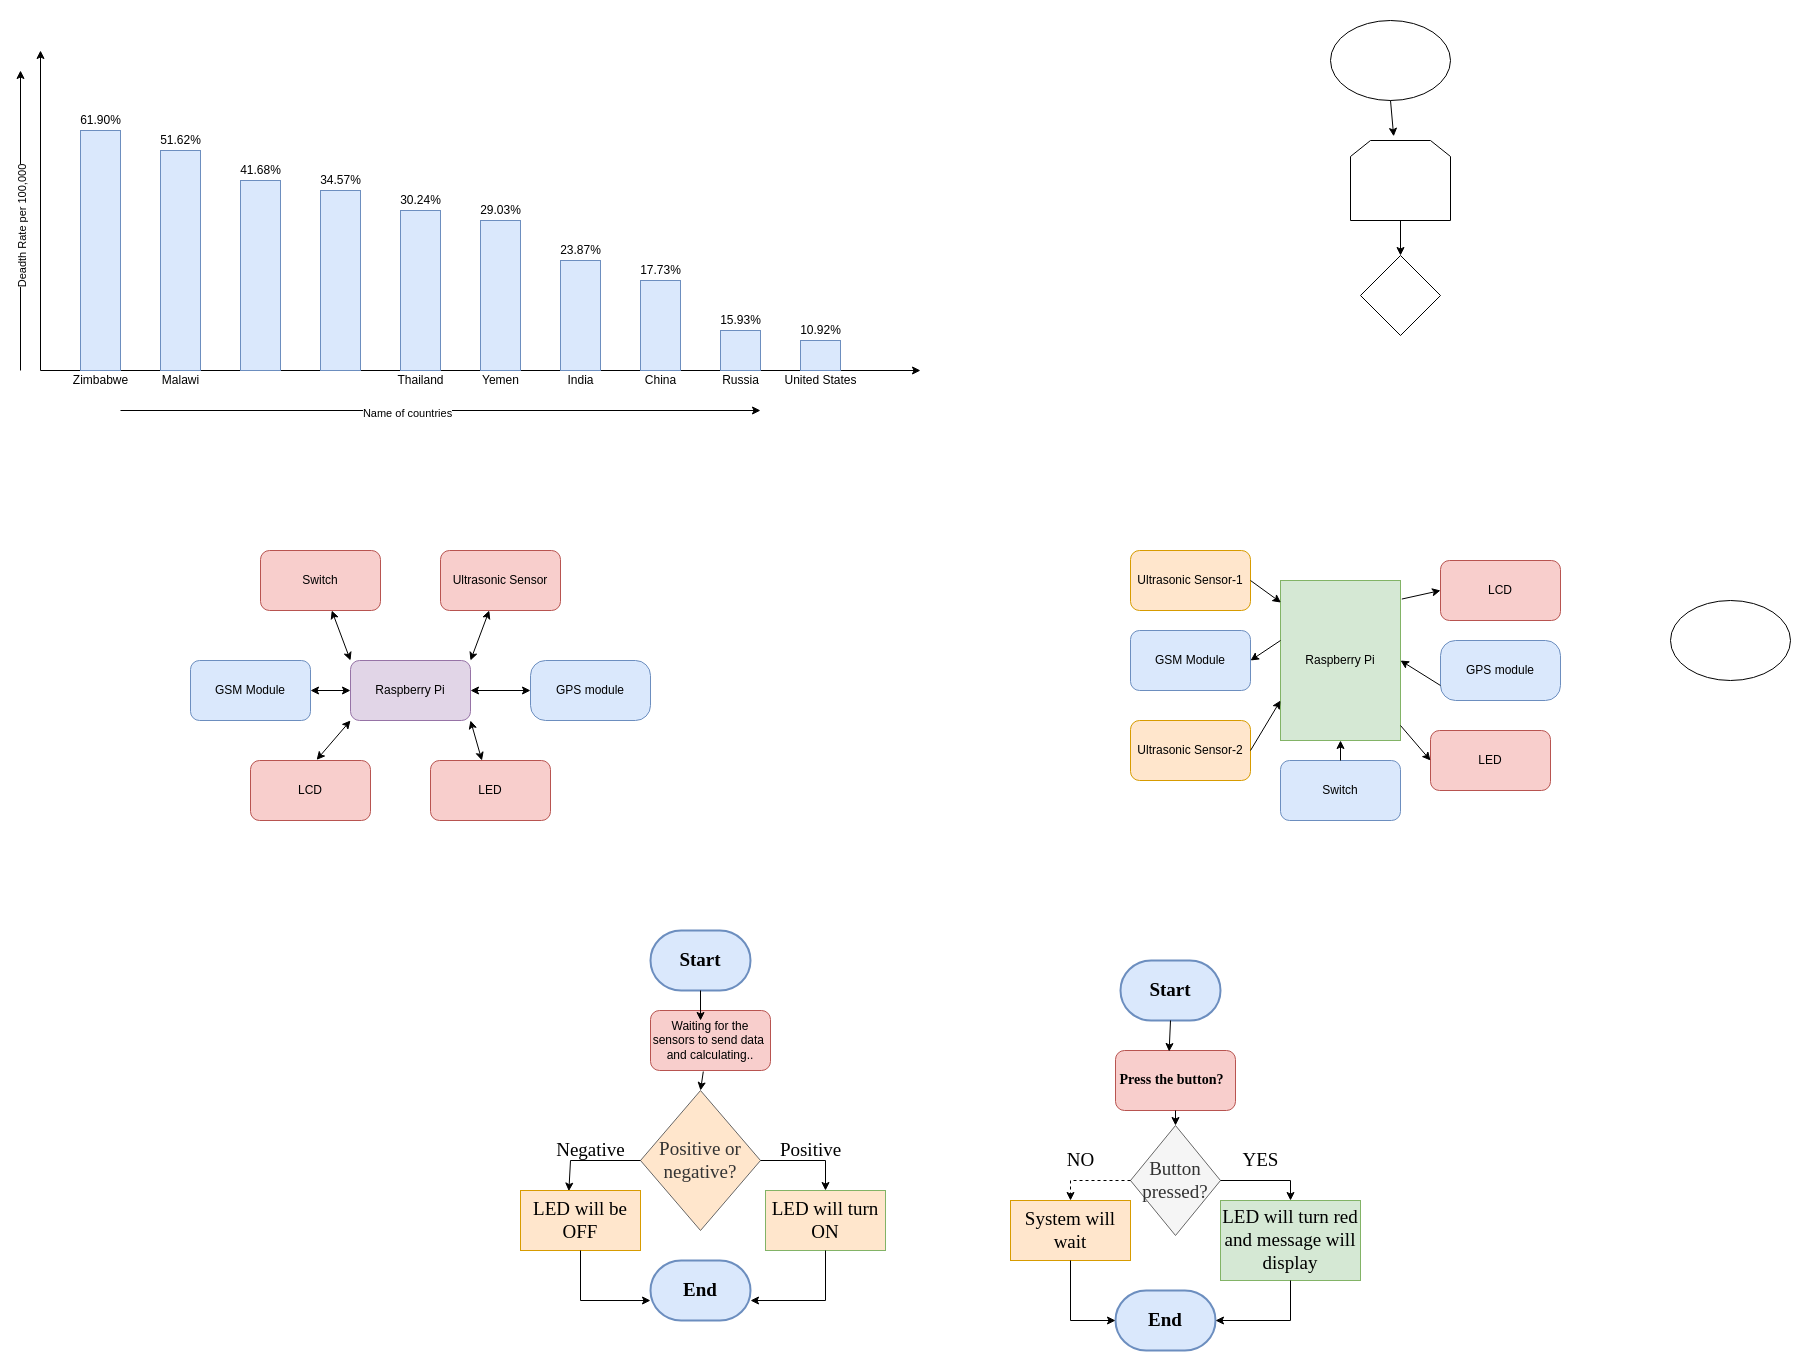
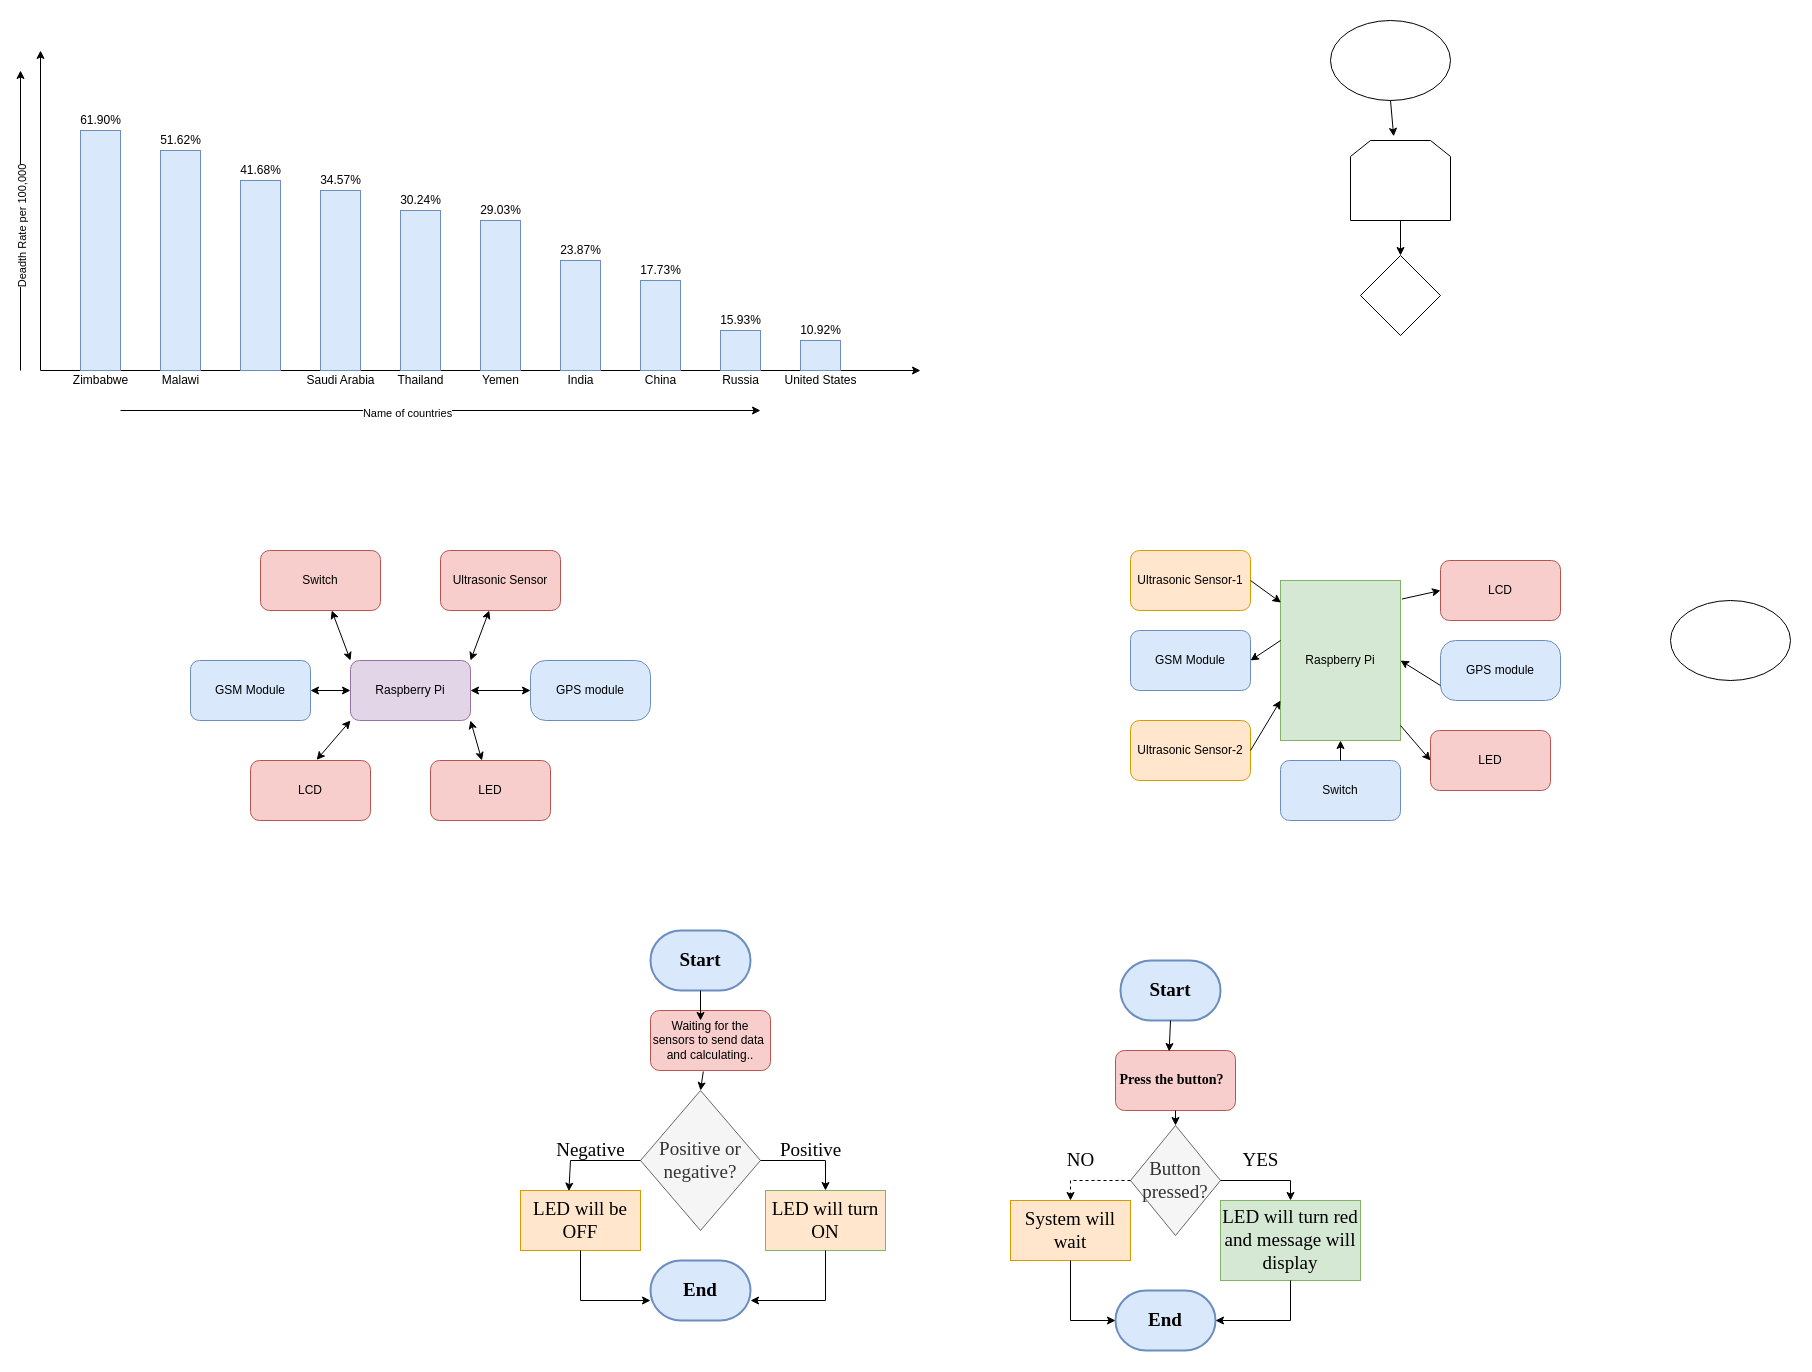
none -> (341, 381)
(701, 1161) -> (701, 1161)
